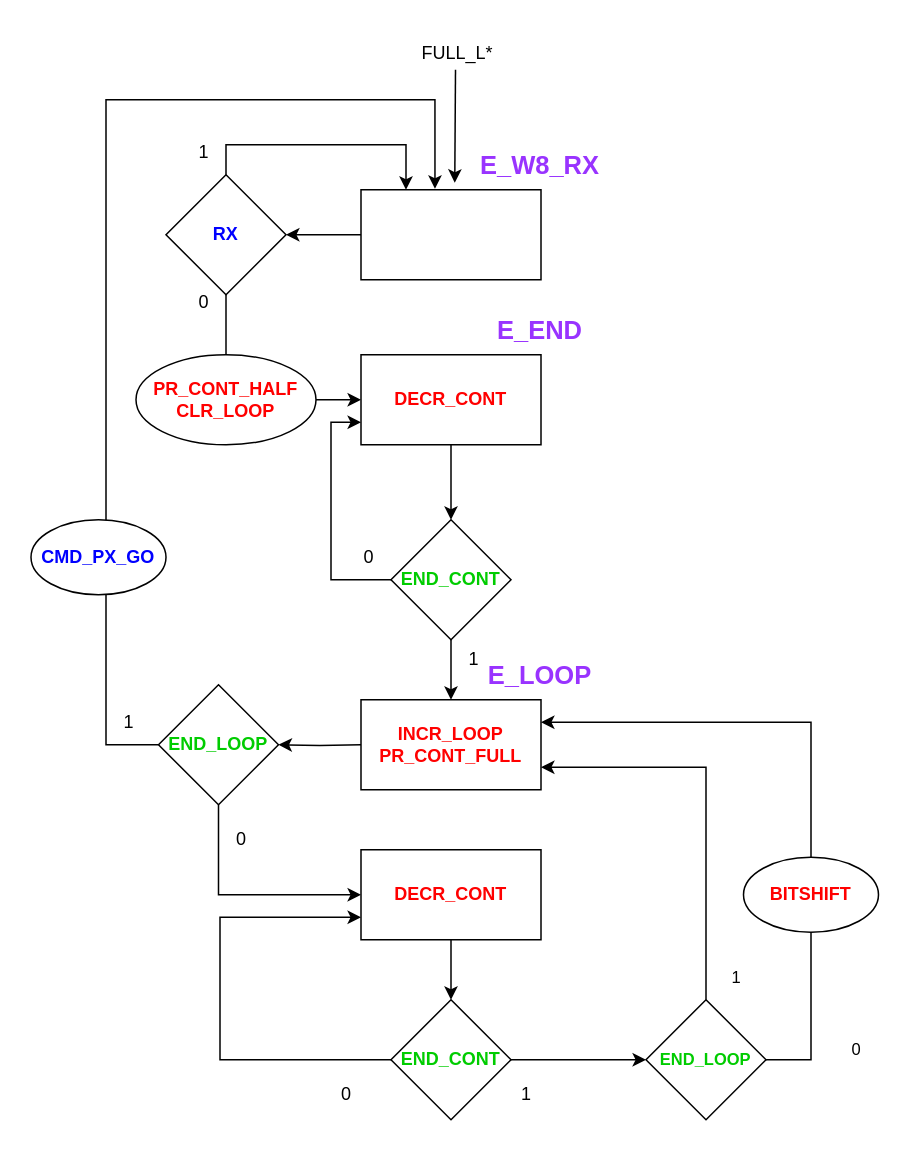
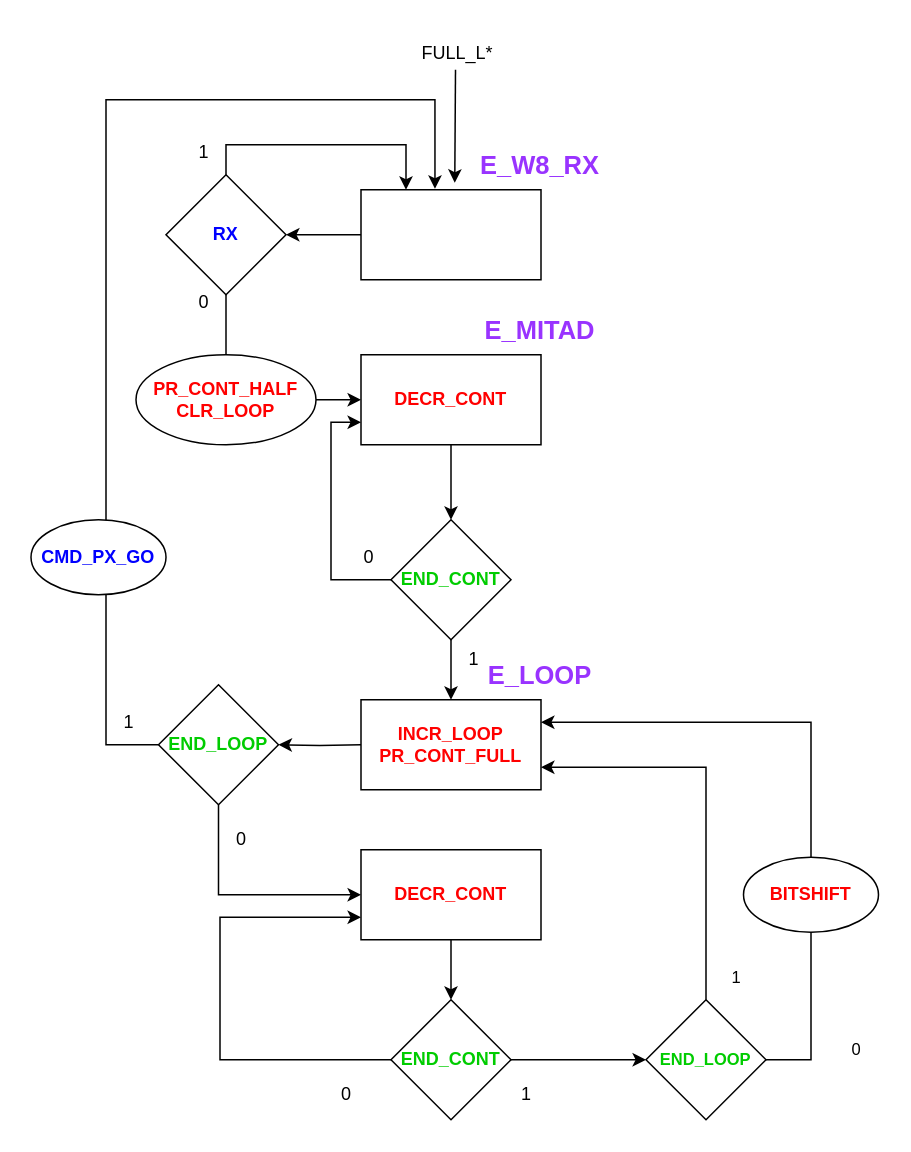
(540, 332) -> (540, 332)
